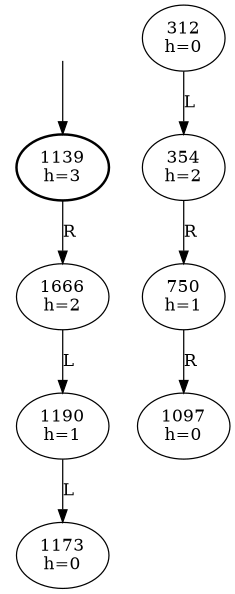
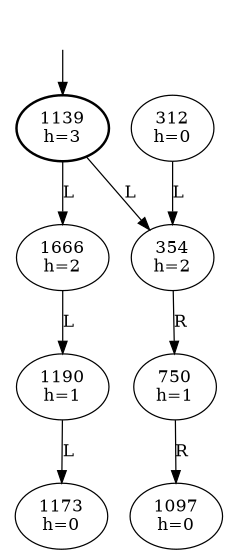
none -> (114, 189)
(70, 232) -> (69, 193)
